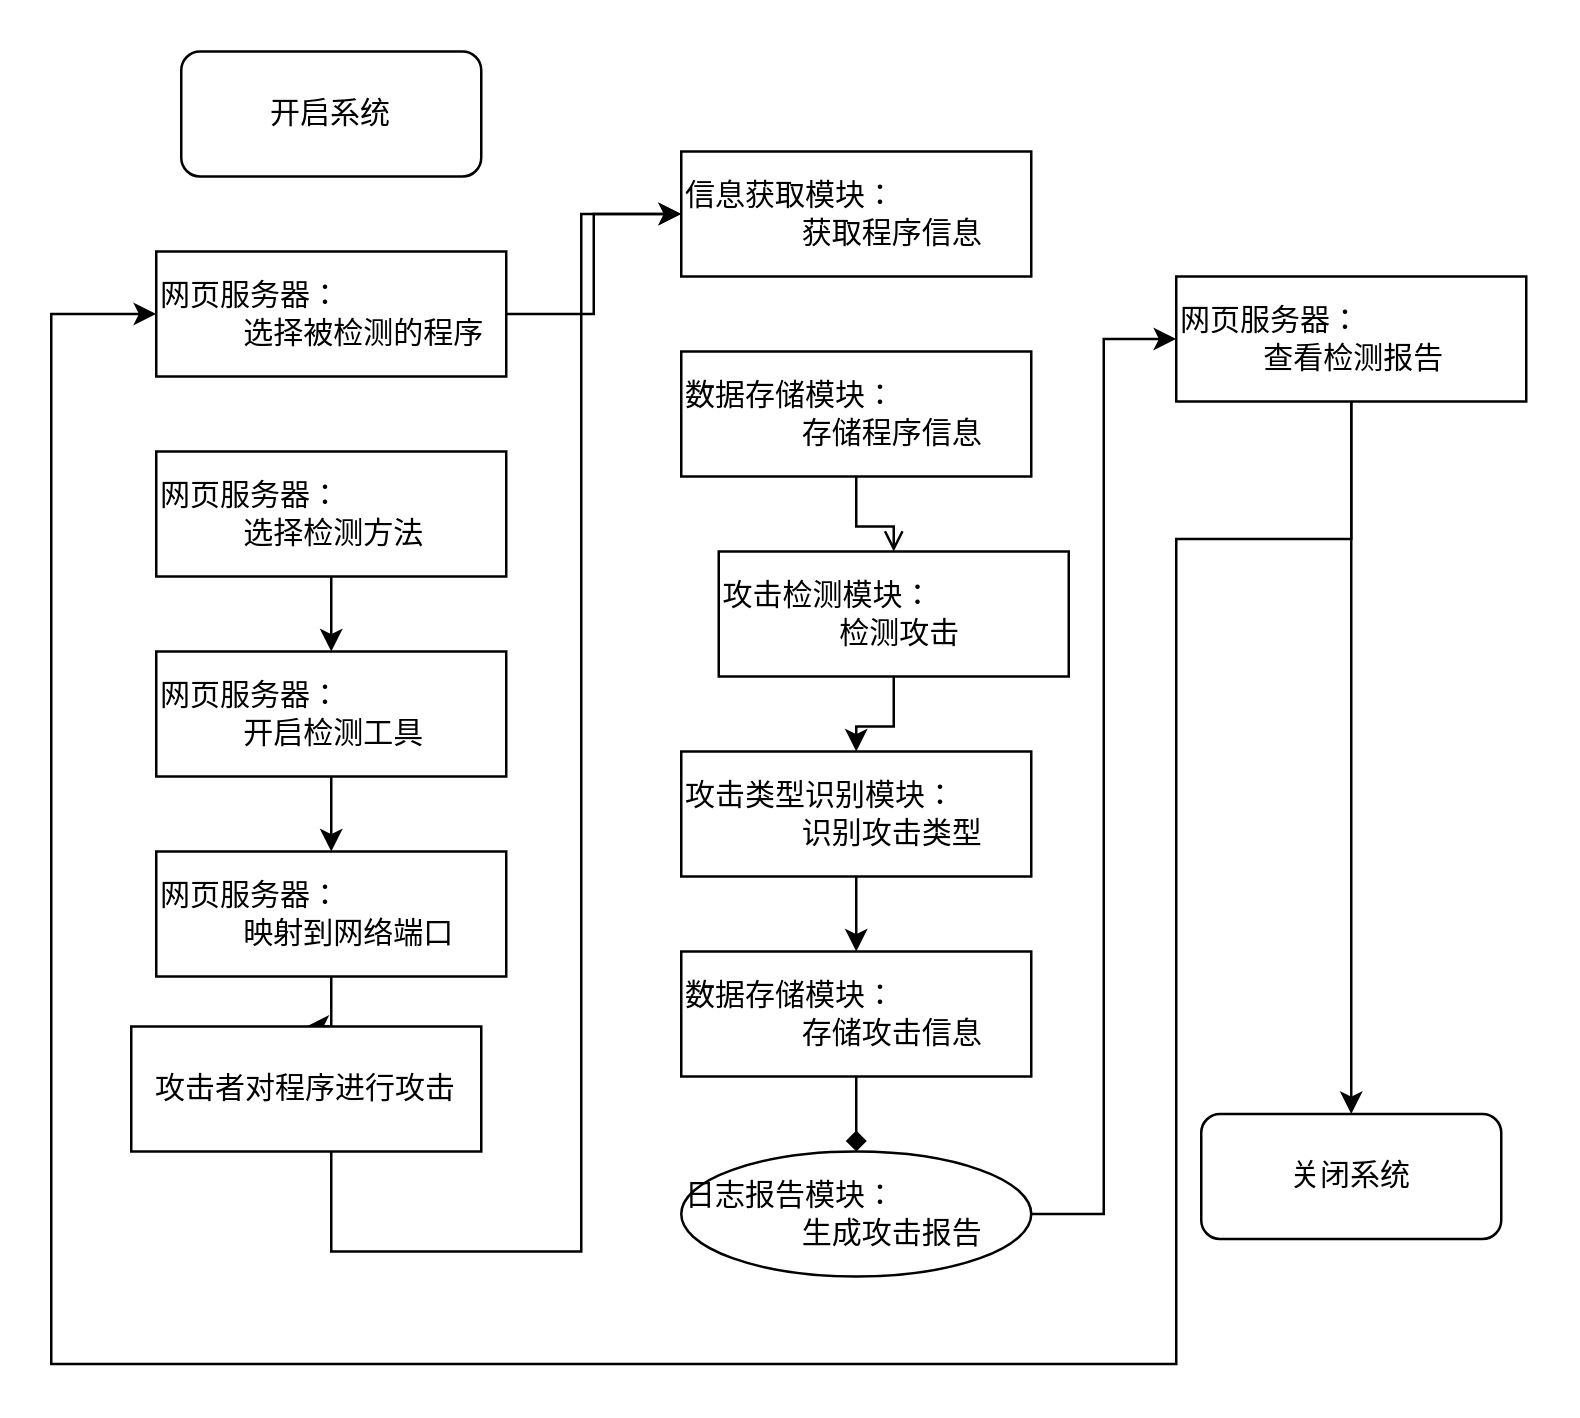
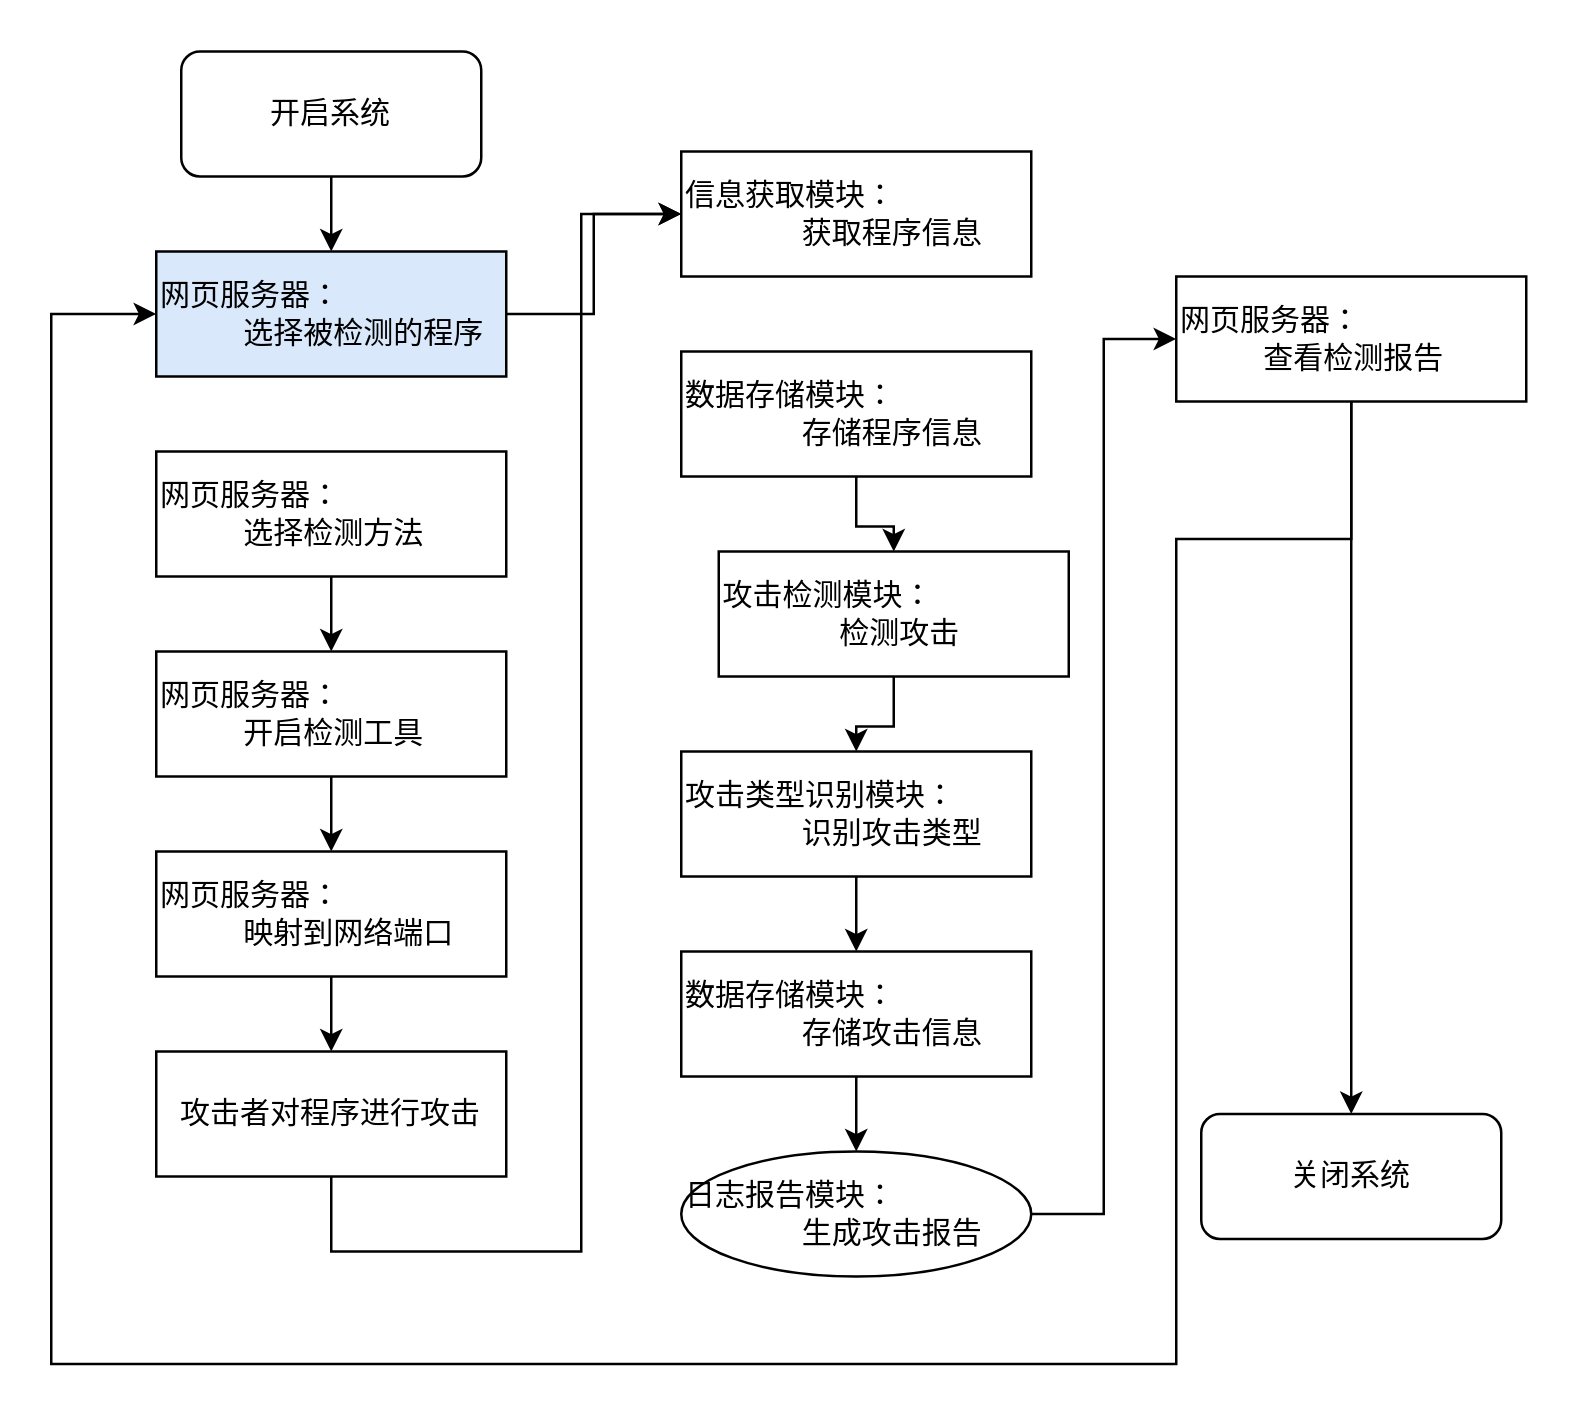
none -> (331, 222)
(331, 314) -> (331, 314)
(894, 537) -> (894, 533)
(306, 1089) -> (331, 1114)
(856, 1131) -> (856, 1132)
